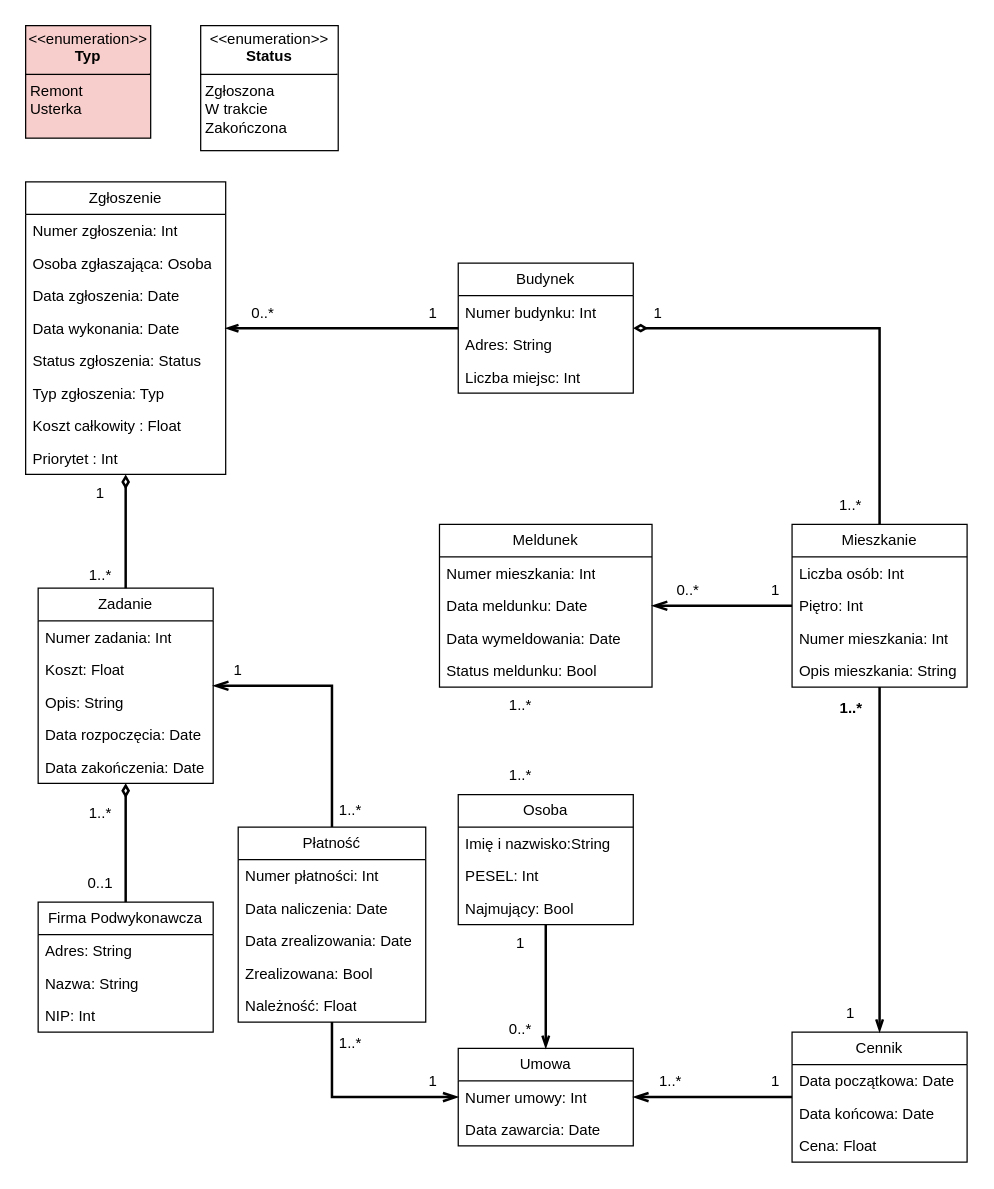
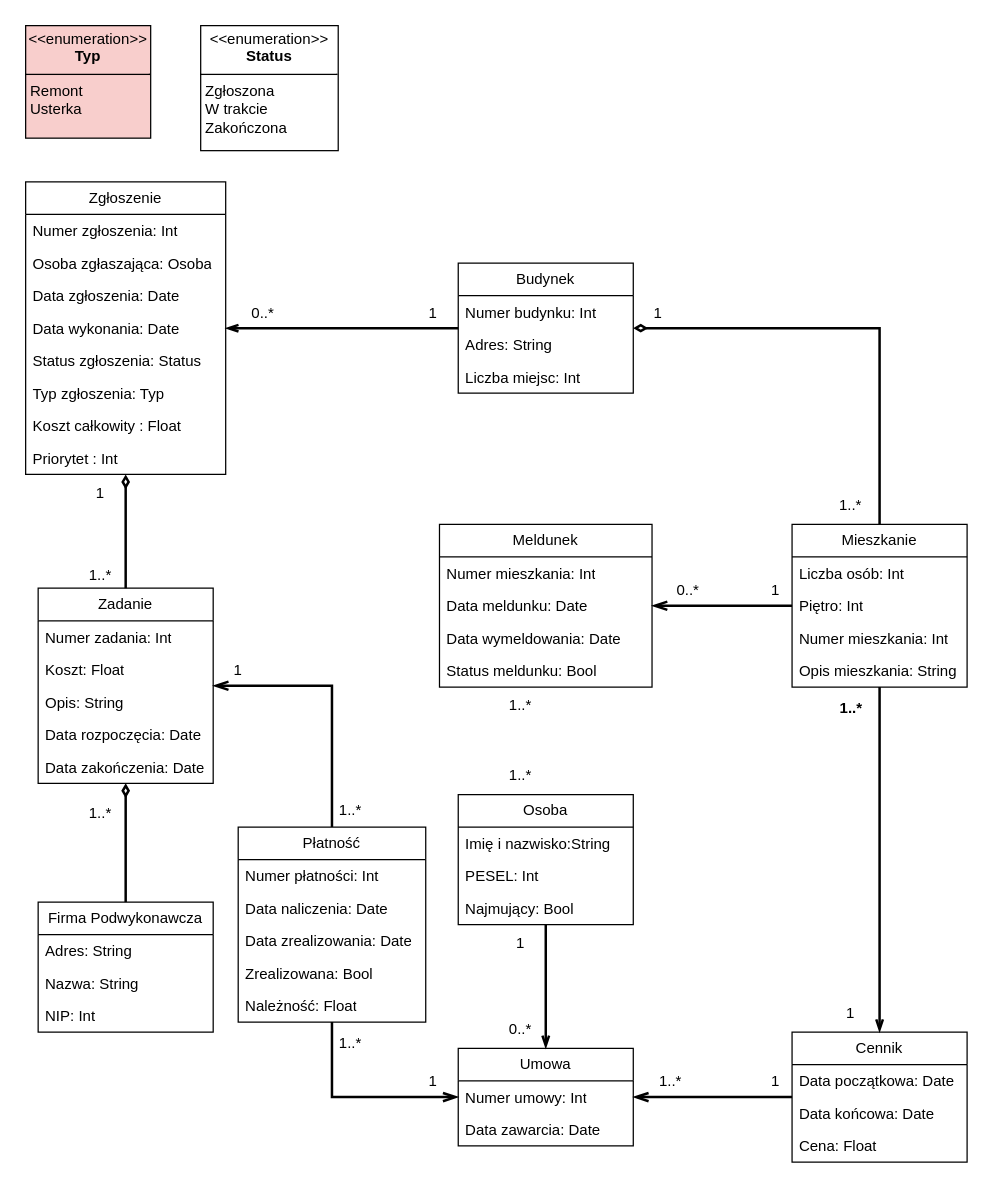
(101, 883) -> none
